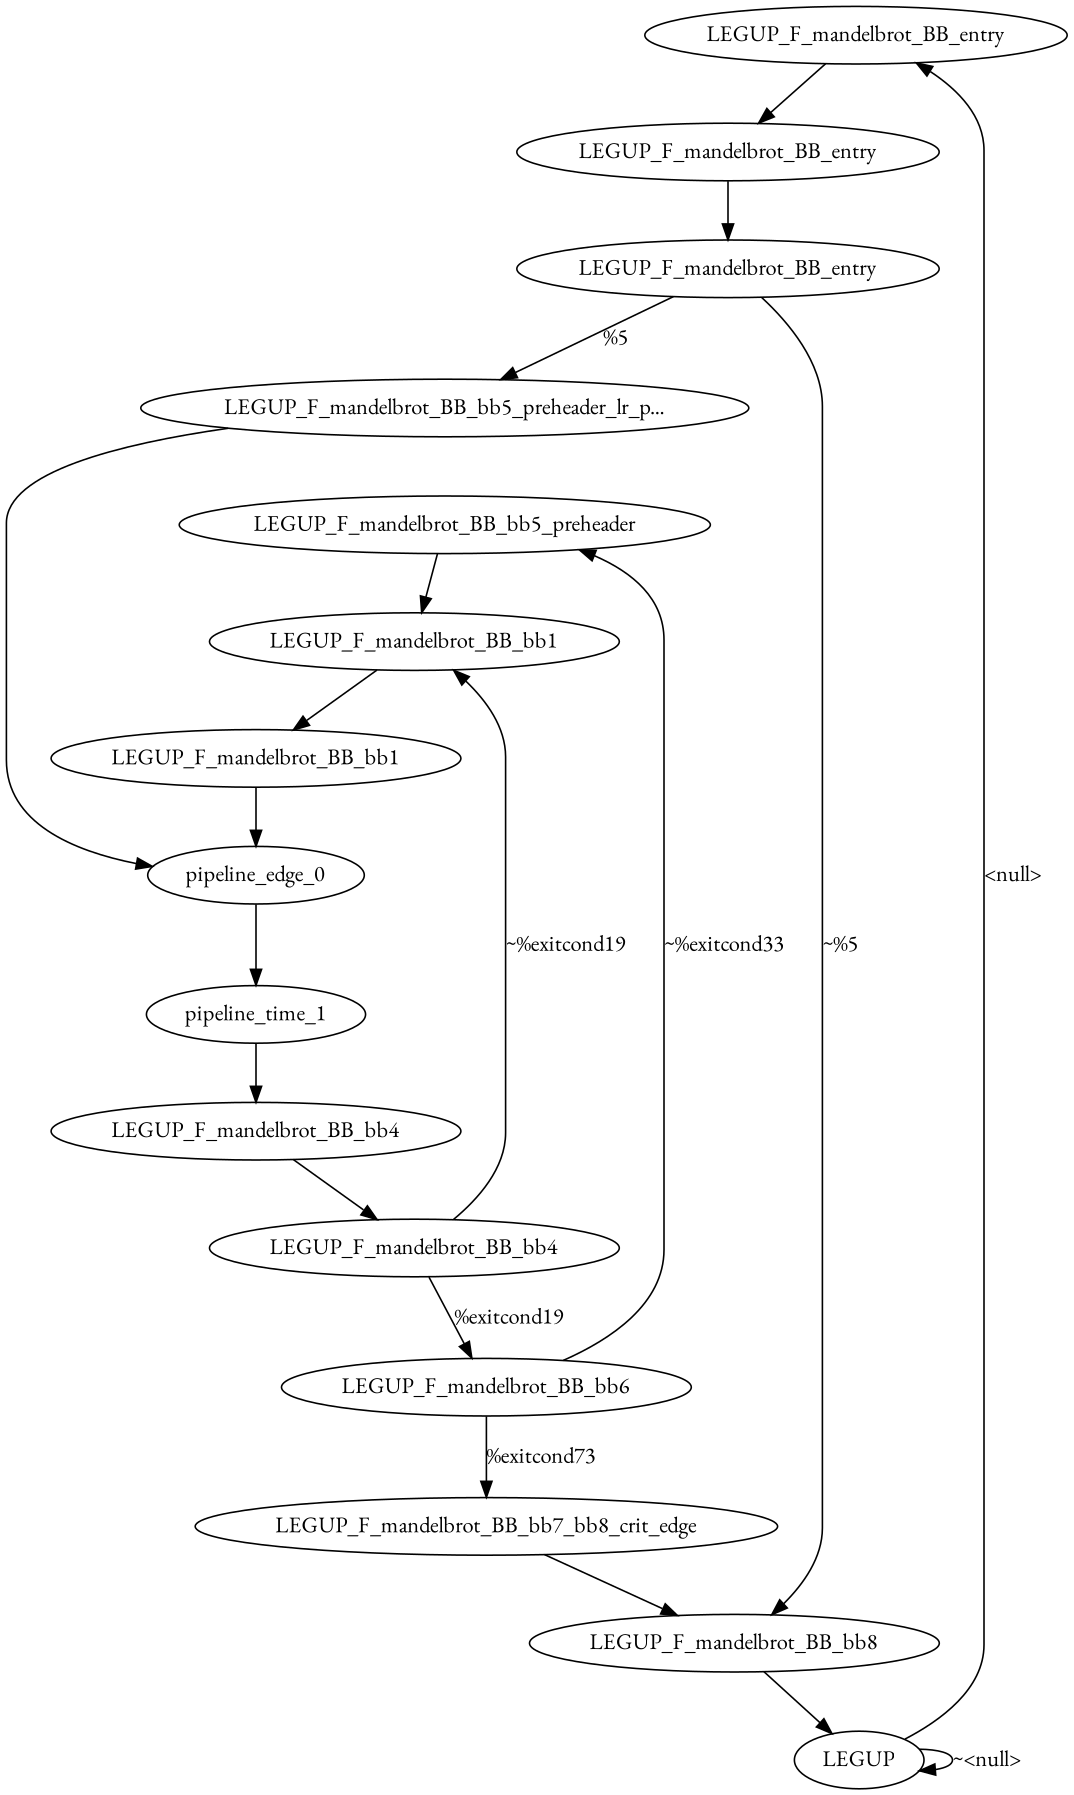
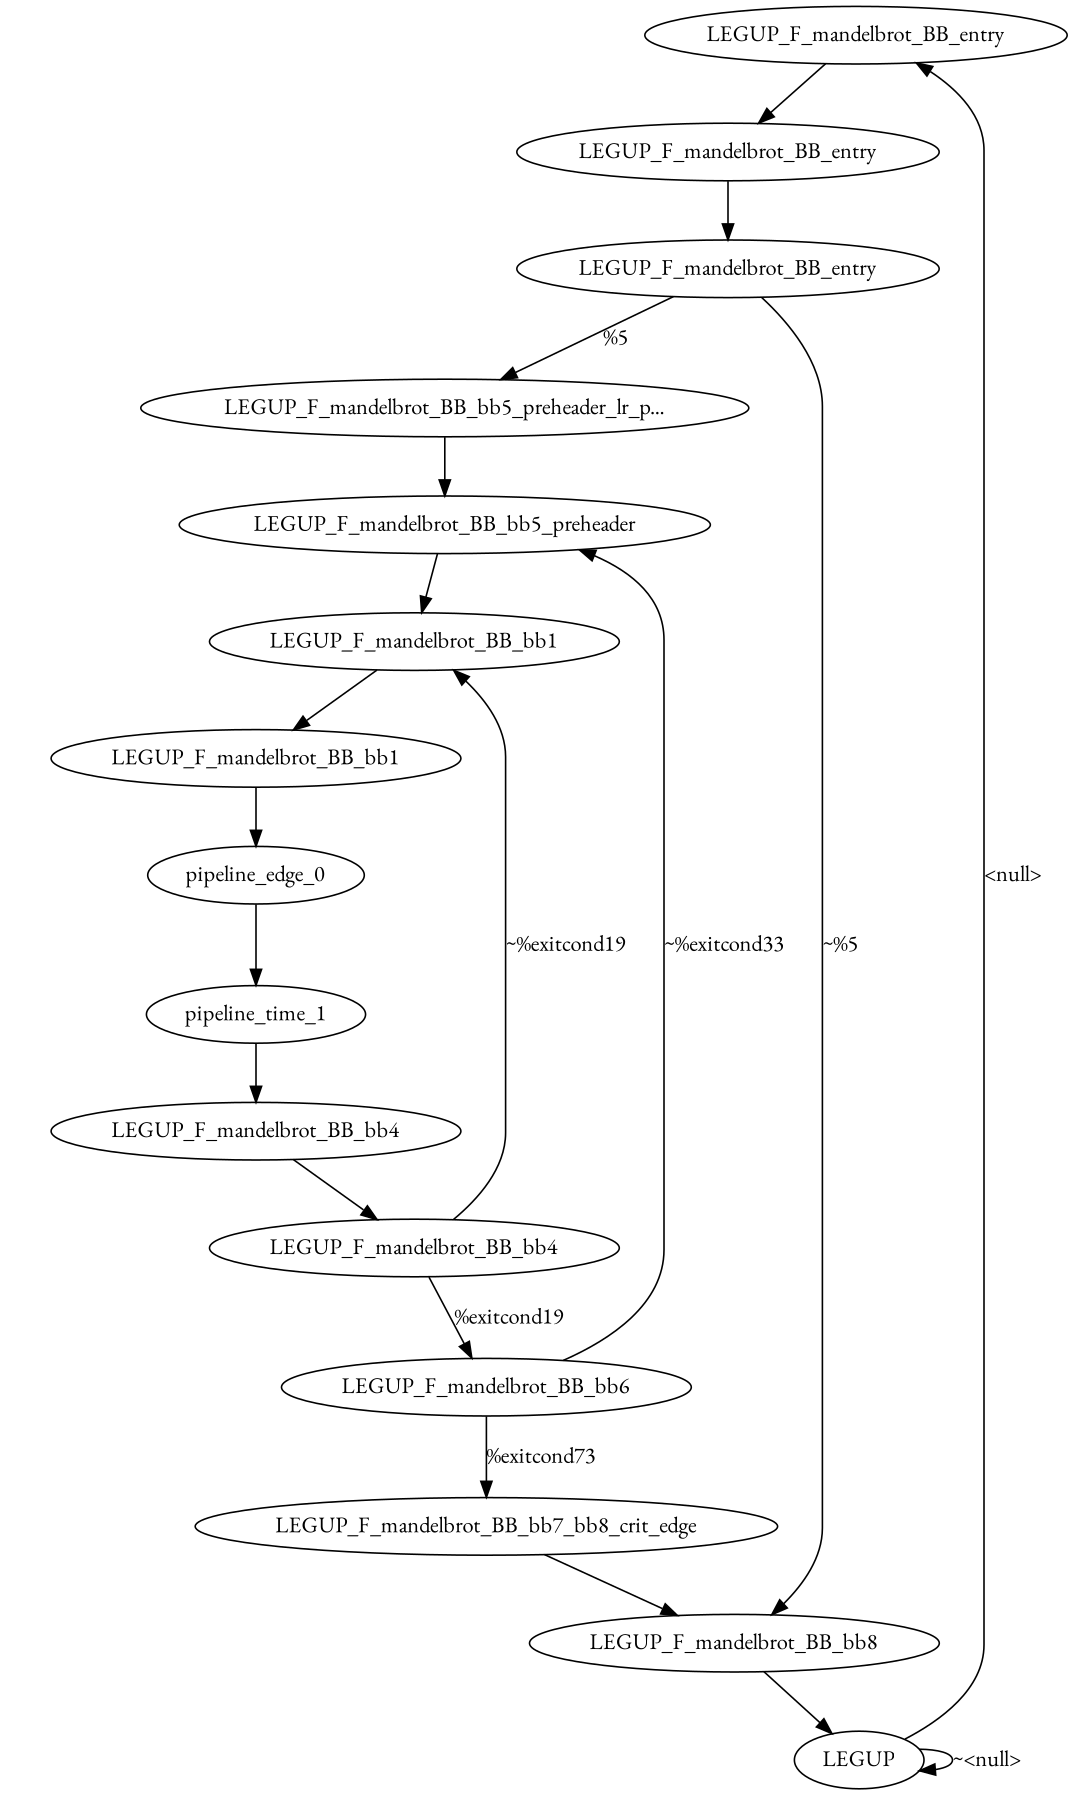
(6, 605) -> (445, 458)
